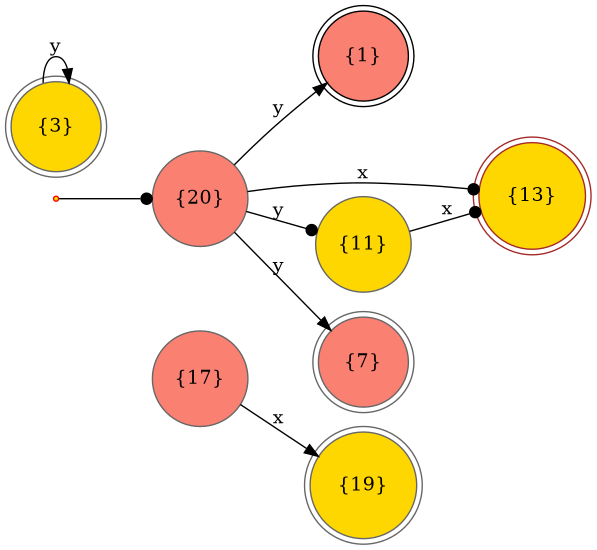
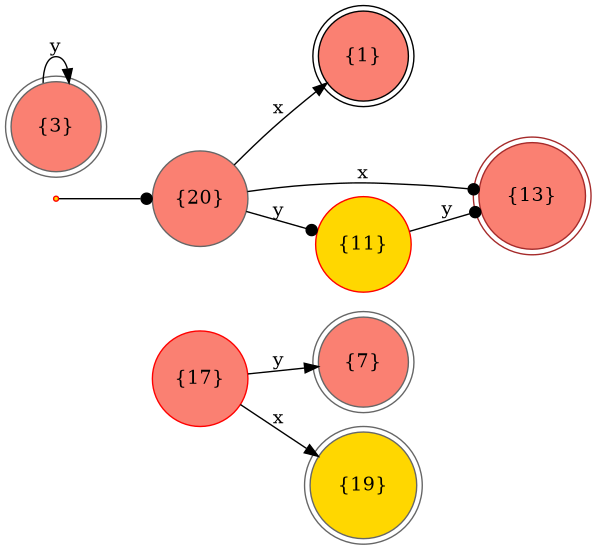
(279, 108) -> (279, 108)
(56, 127) -> (56, 127)
(532, 196) -> (532, 196)
(448, 209) -> (448, 209)
(363, 244) -> (363, 244)
(278, 276) -> (276, 371)
(200, 379) -> (200, 379)
